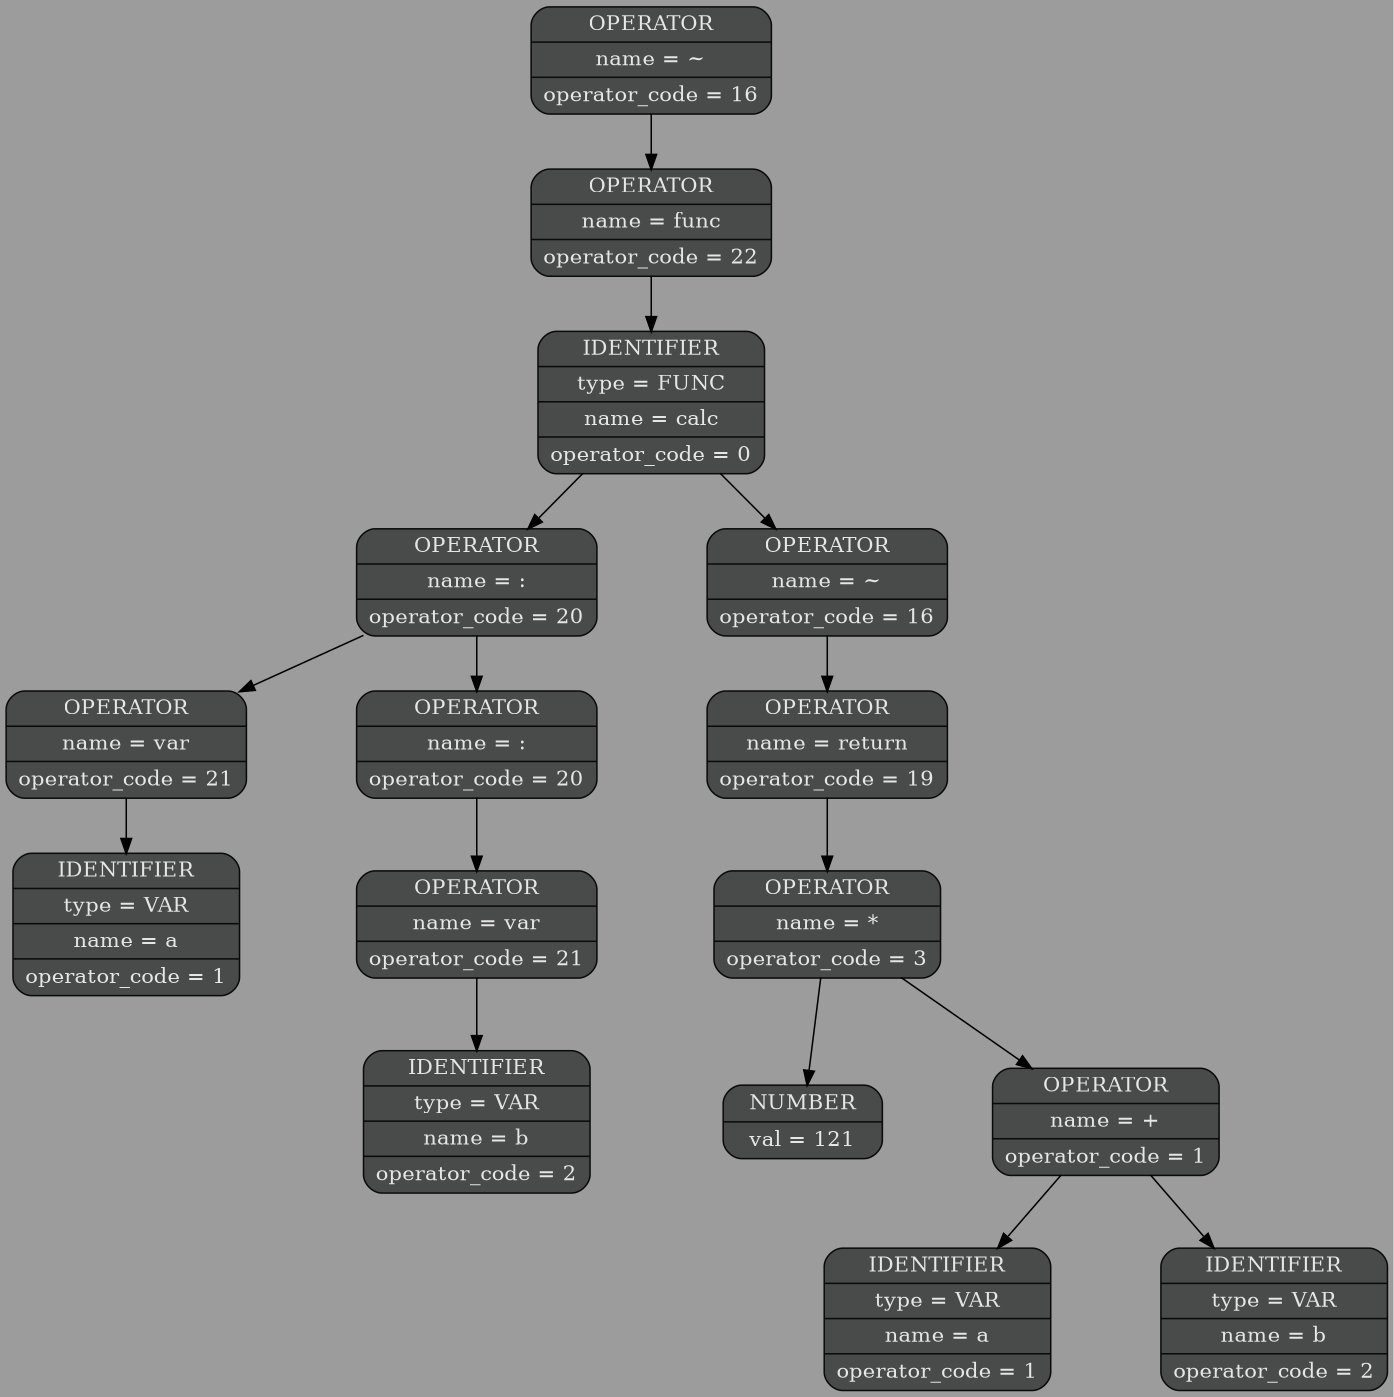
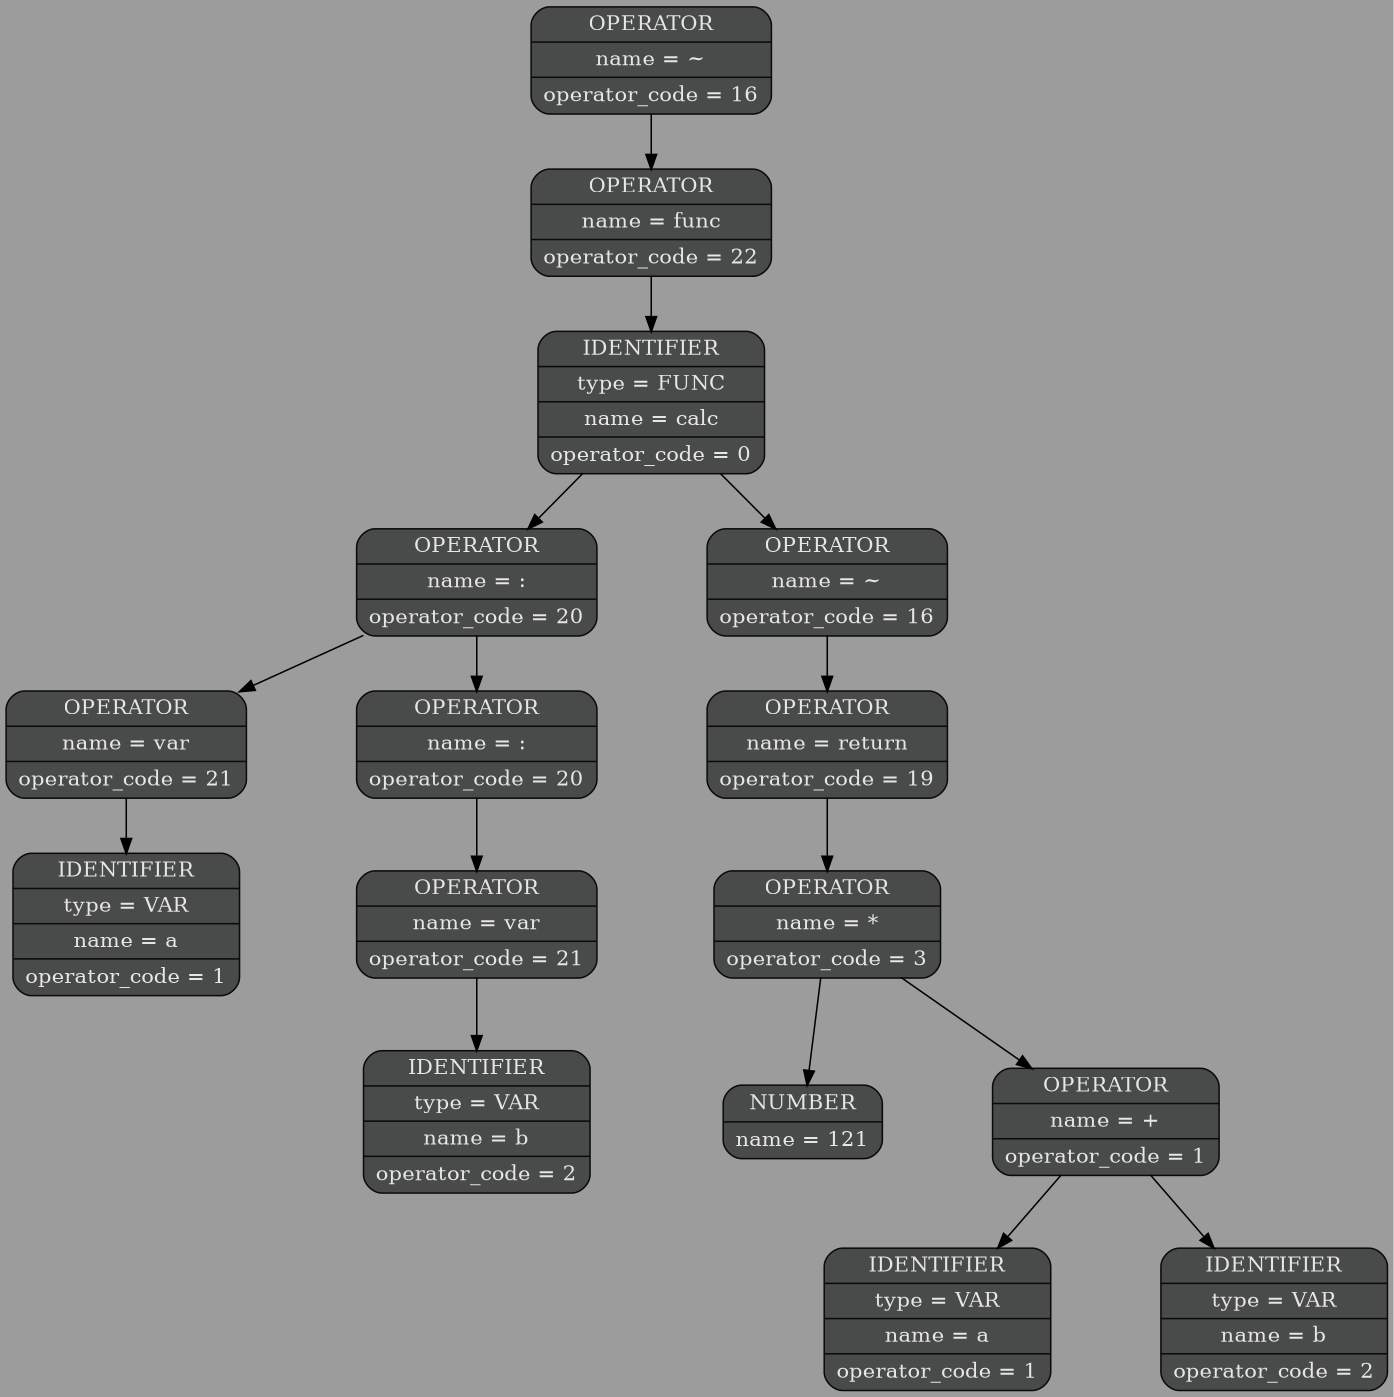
(803, 1139) -> (803, 1139)
